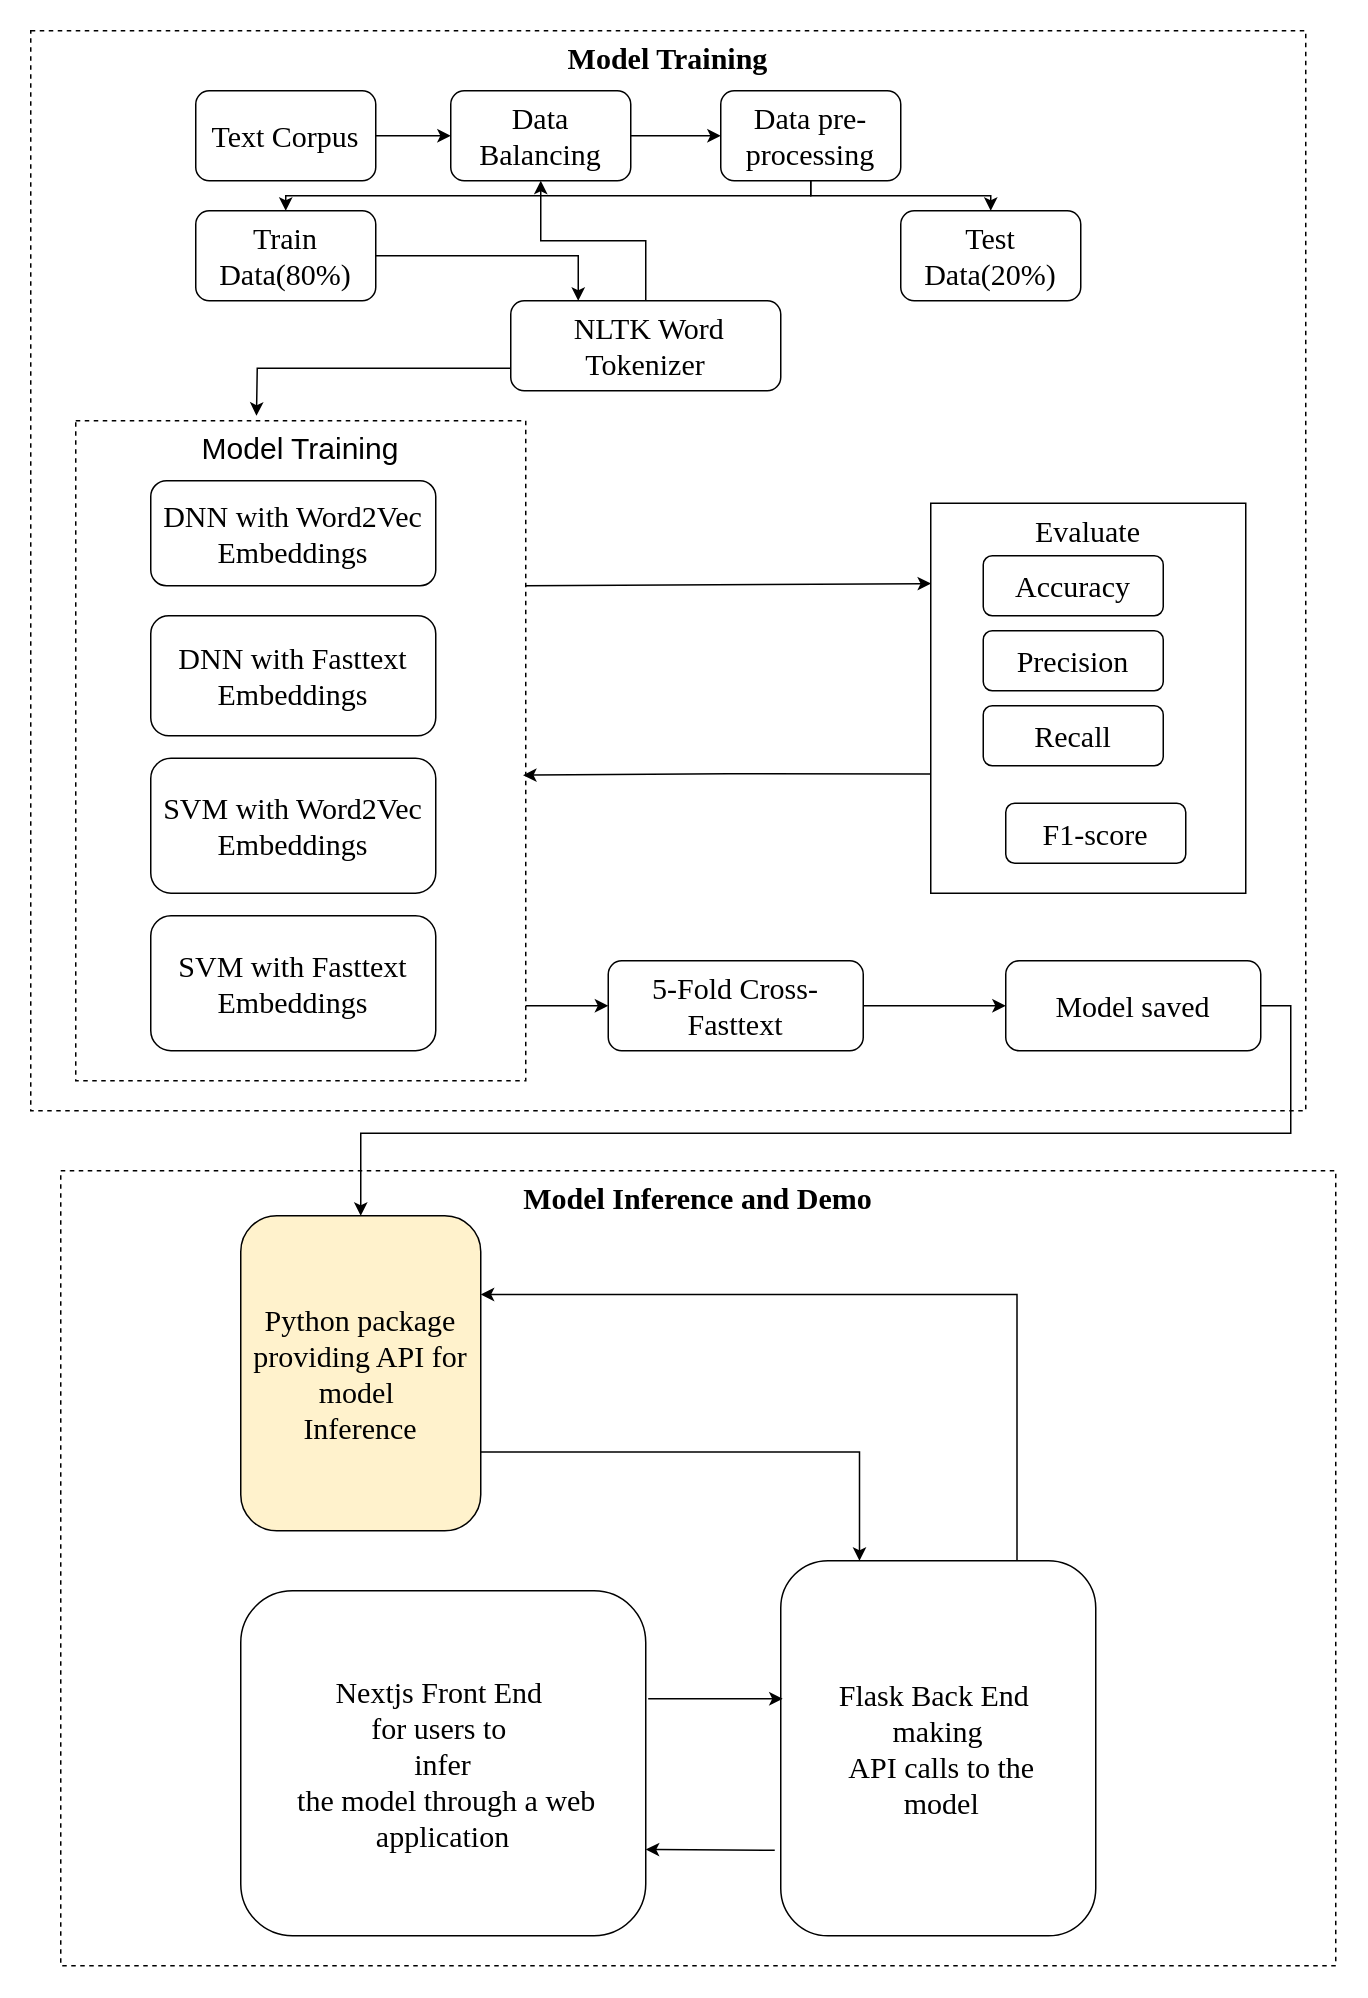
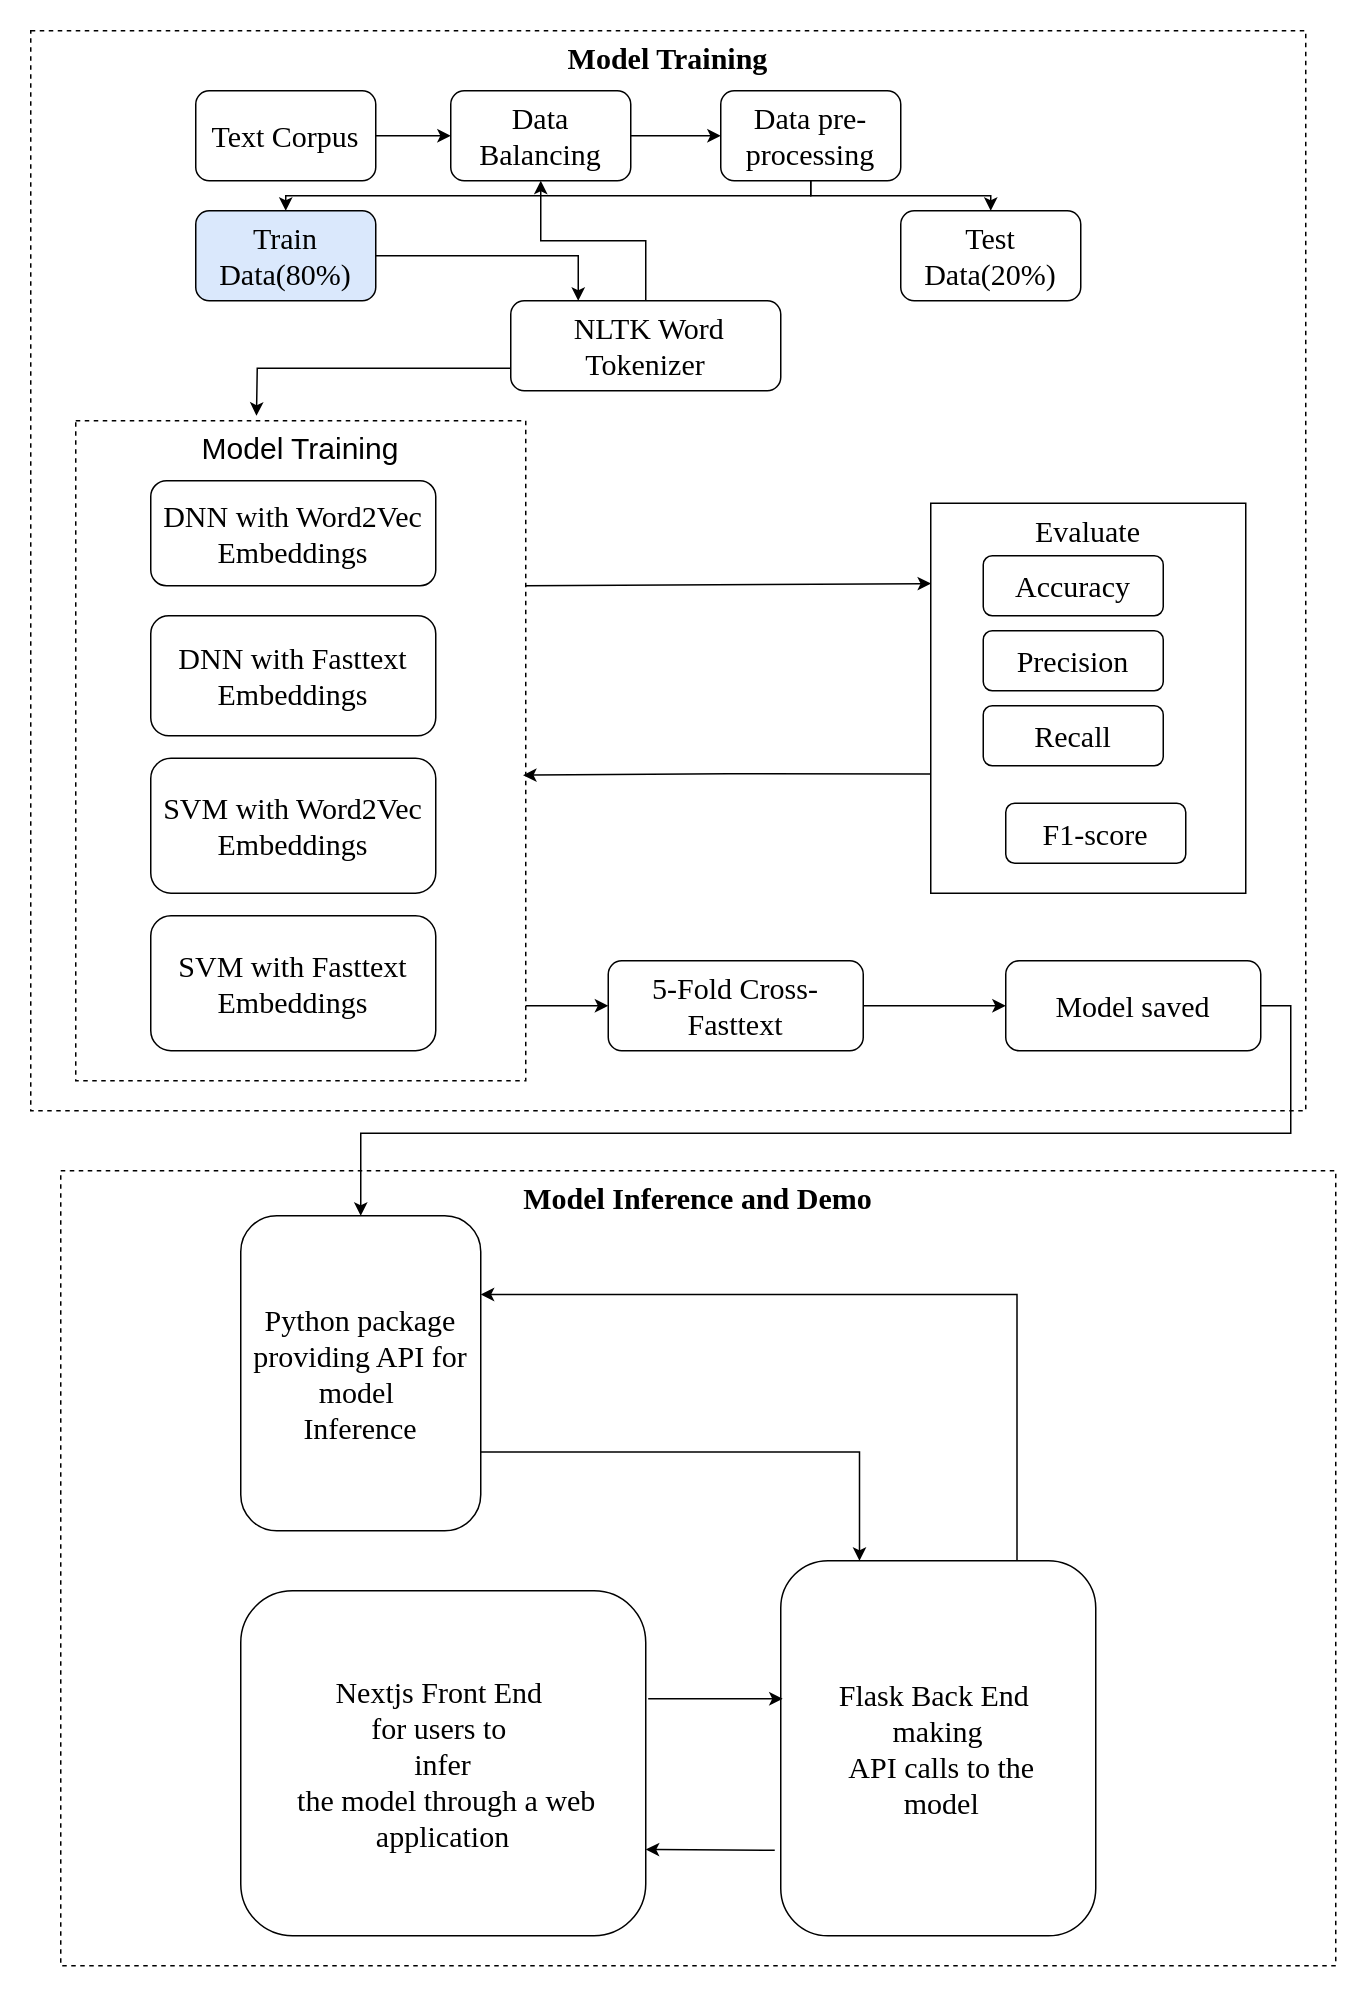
(286, 256) -> (286, 256)
(361, 1373) -> (361, 1373)
